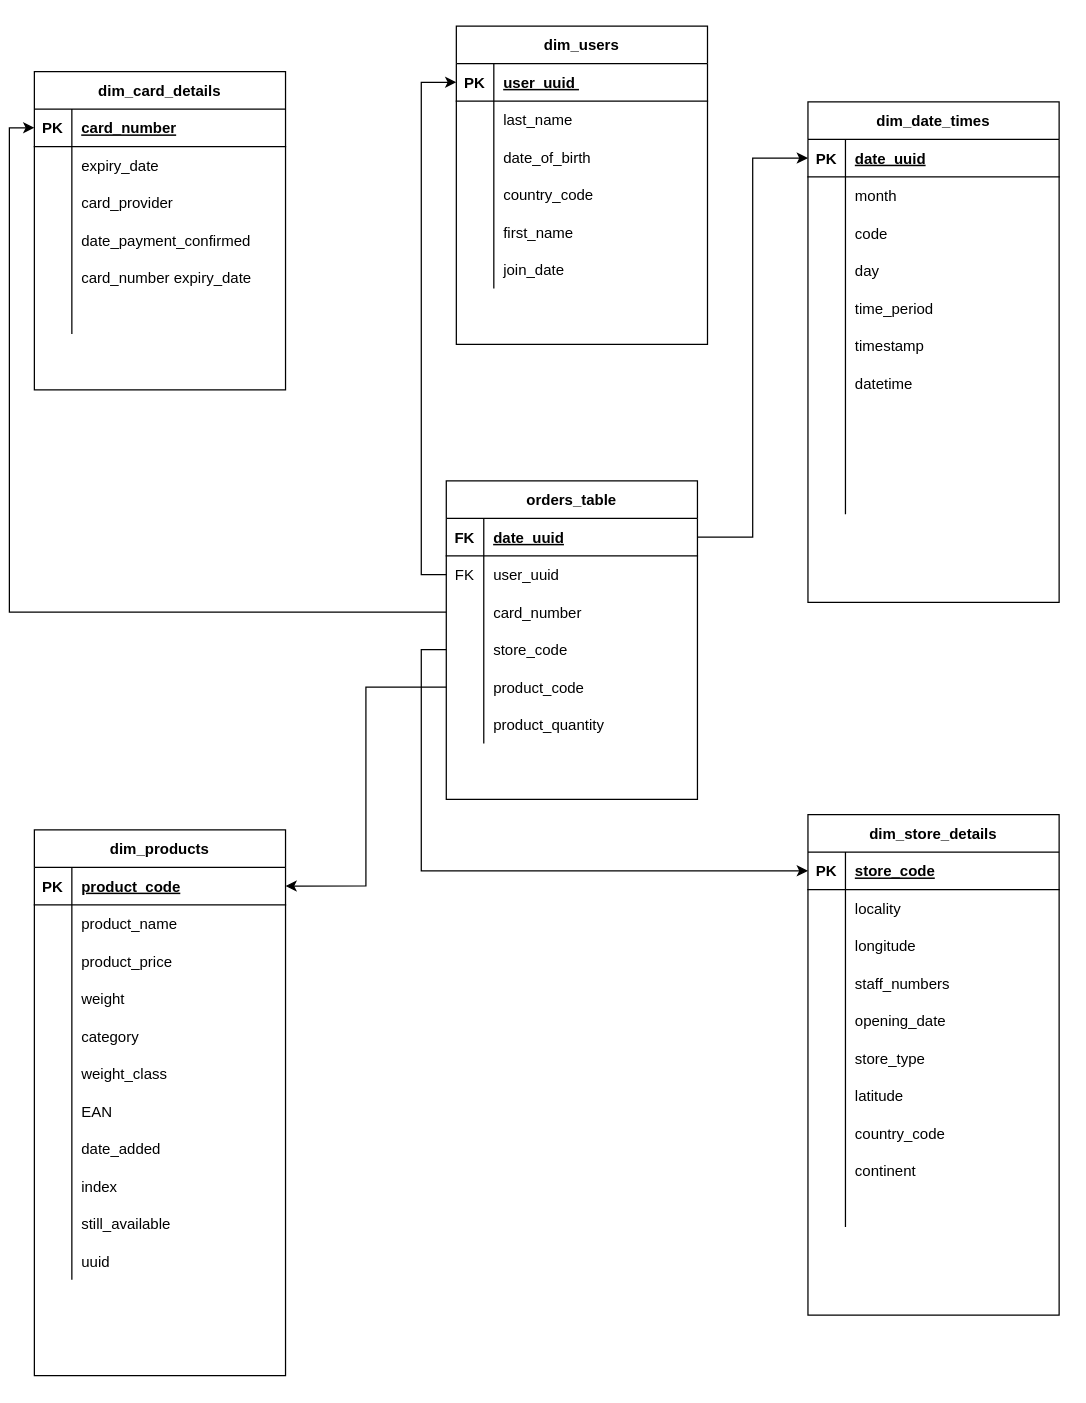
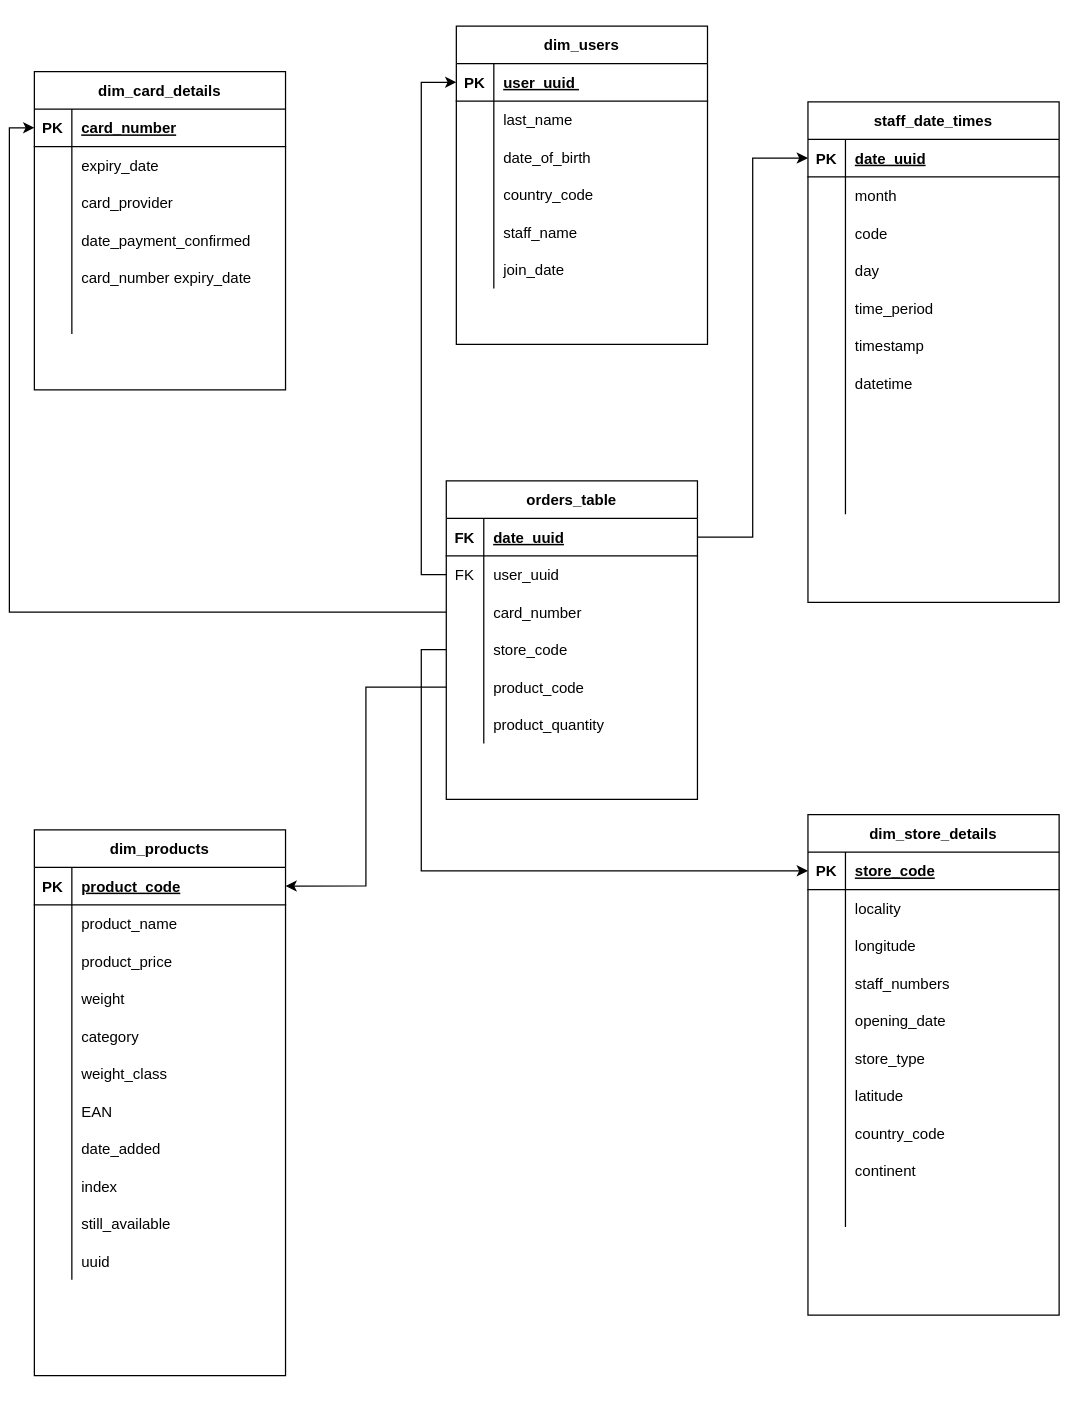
(933, 121) -> (933, 121)
(543, 233) -> (545, 233)
